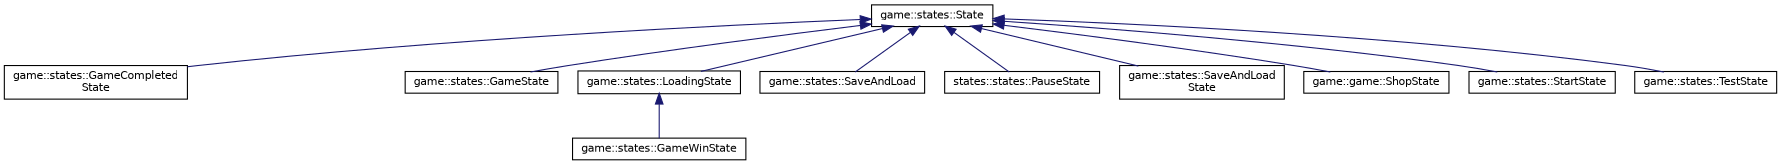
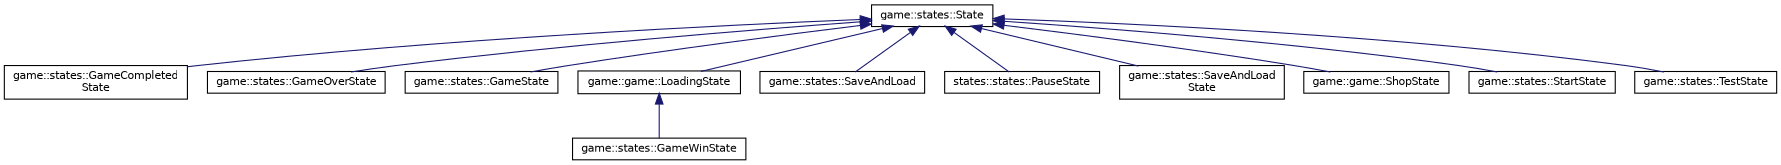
none -> (296, 82)
(659, 82) -> (659, 82)
